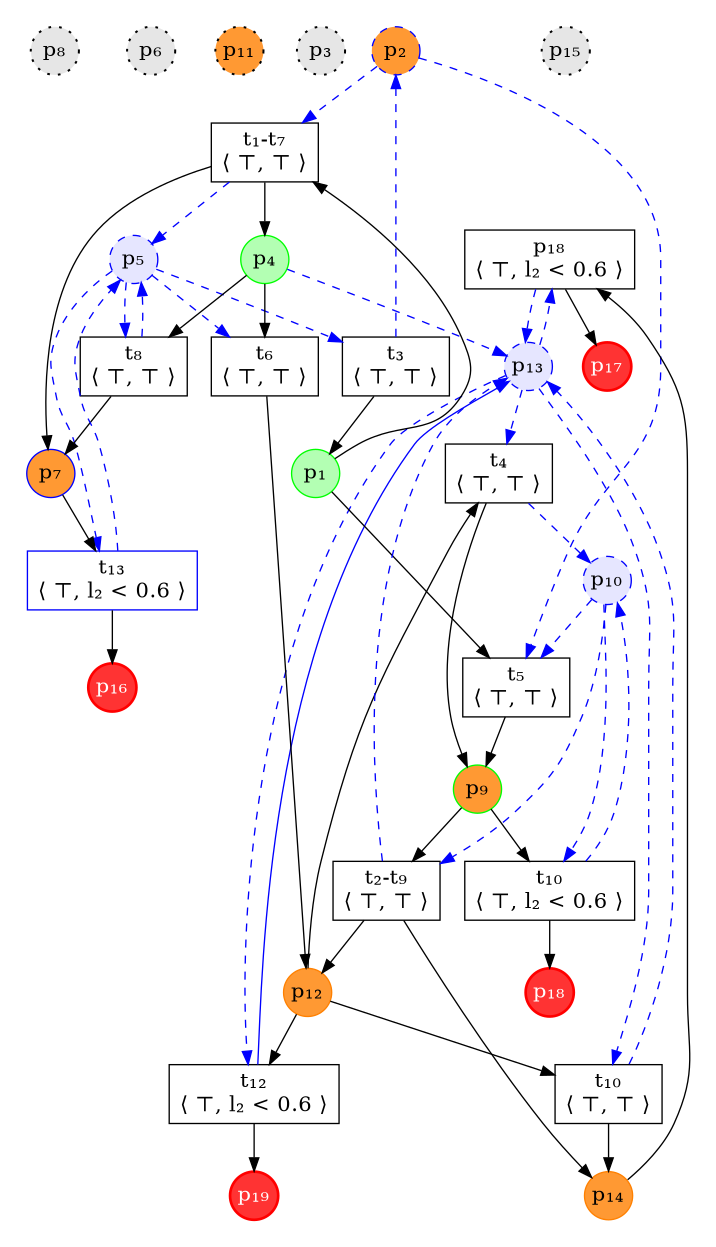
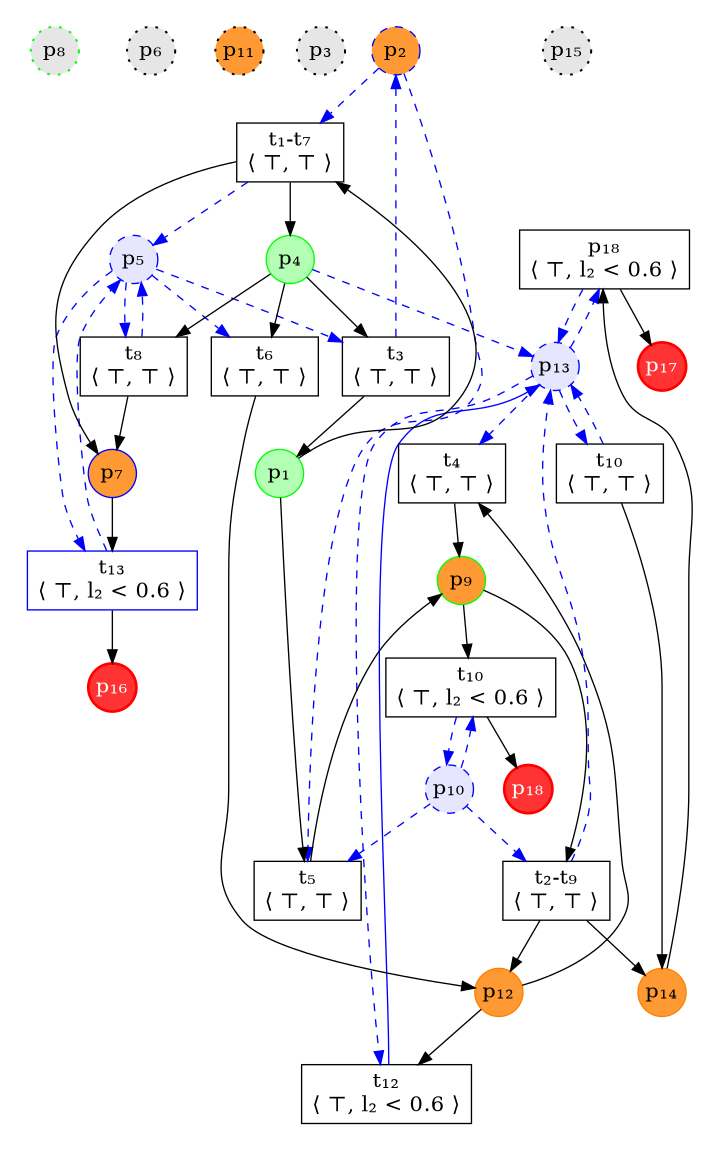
(55, 51) -> (55, 51)
none -> (332, 302)
(554, 528) -> none
(436, 1036) -> none
(254, 1196) -> none
